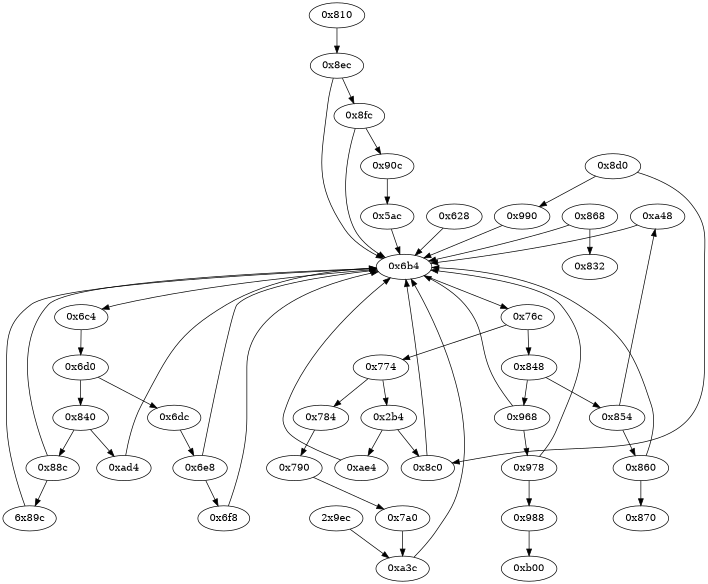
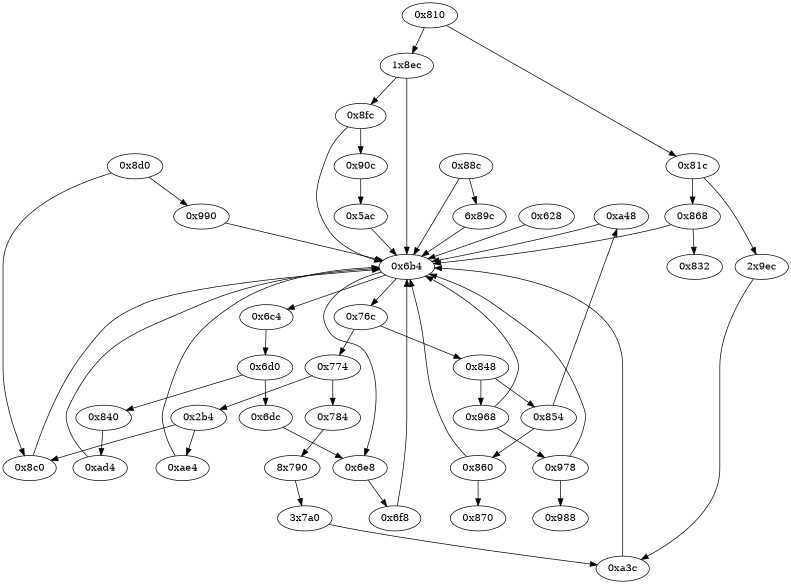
(337, 66) -> (407, 66)
none -> (693, 166)
(234, 312) -> (356, 345)
(68, 440) -> none
(294, 468) -> (292, 468)
(403, 518) -> (305, 518)
(529, 569) -> none
